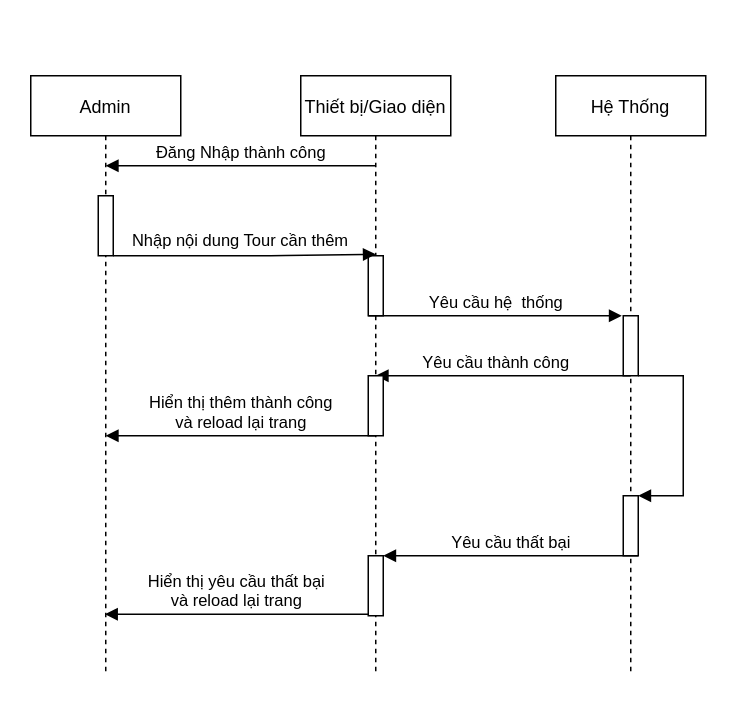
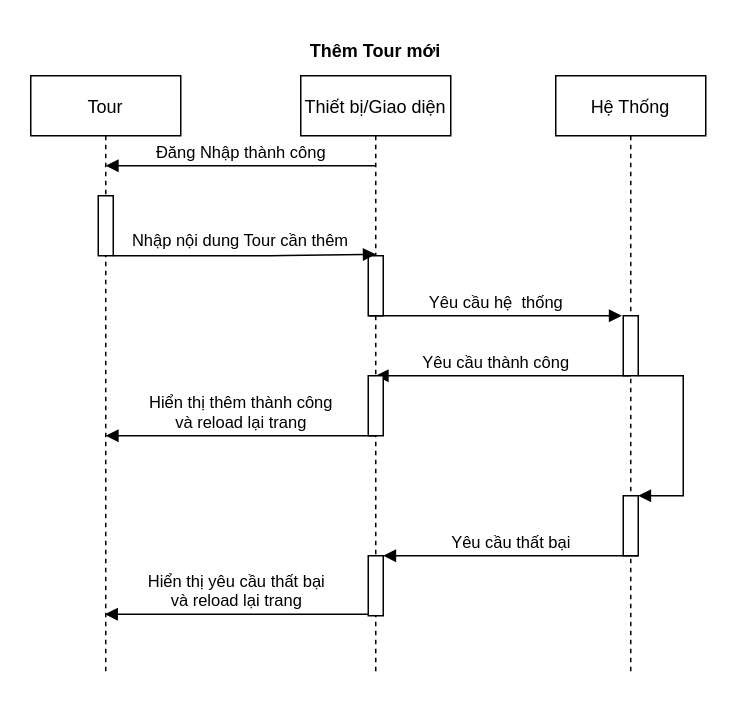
none -> (376, 50)
(105, 107) -> (105, 107)
